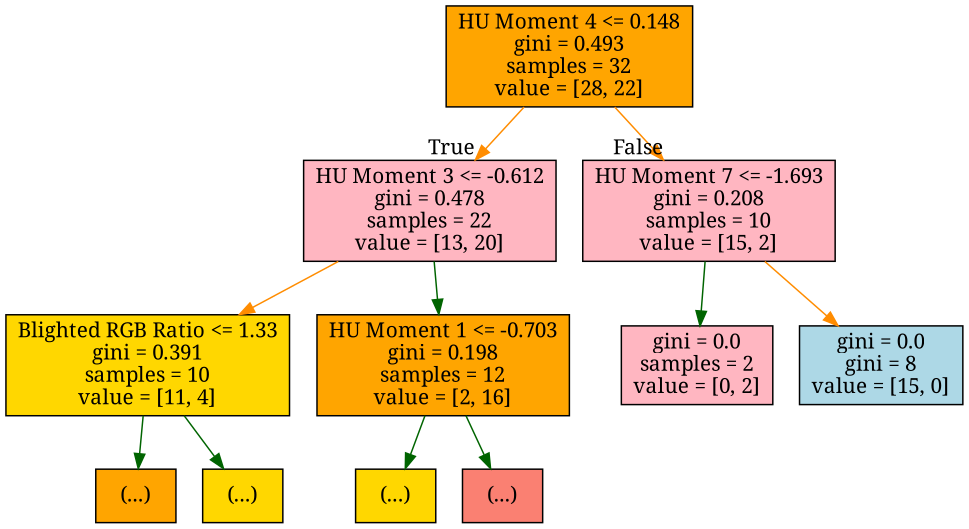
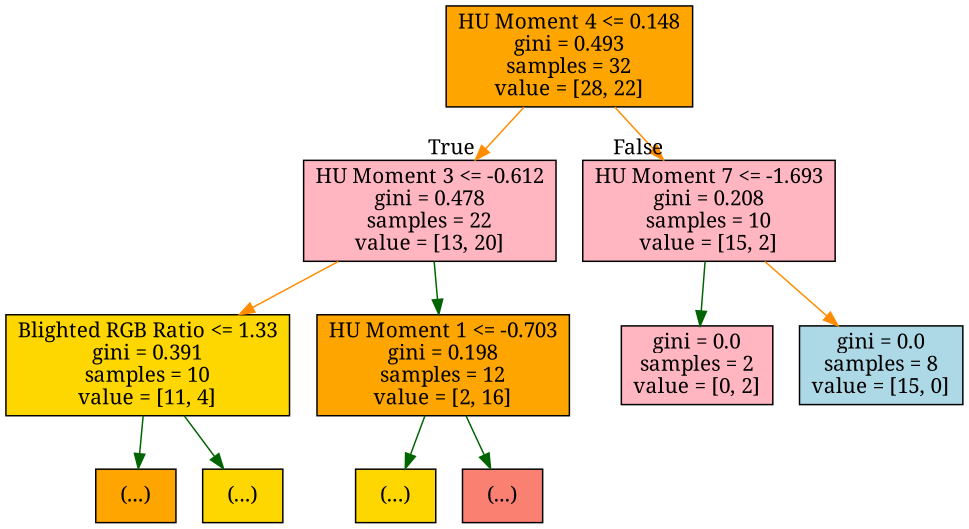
(881, 365) -> (881, 365)
